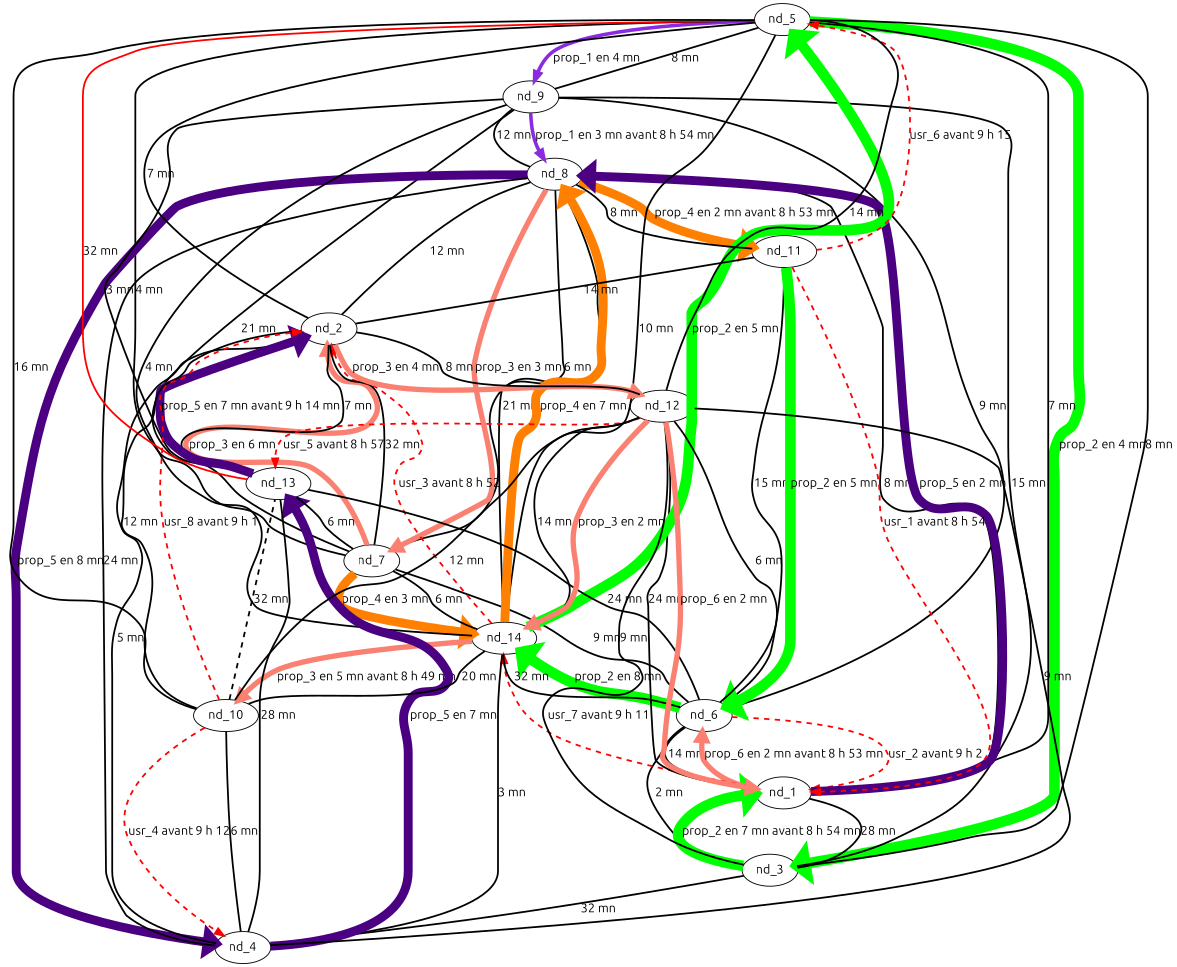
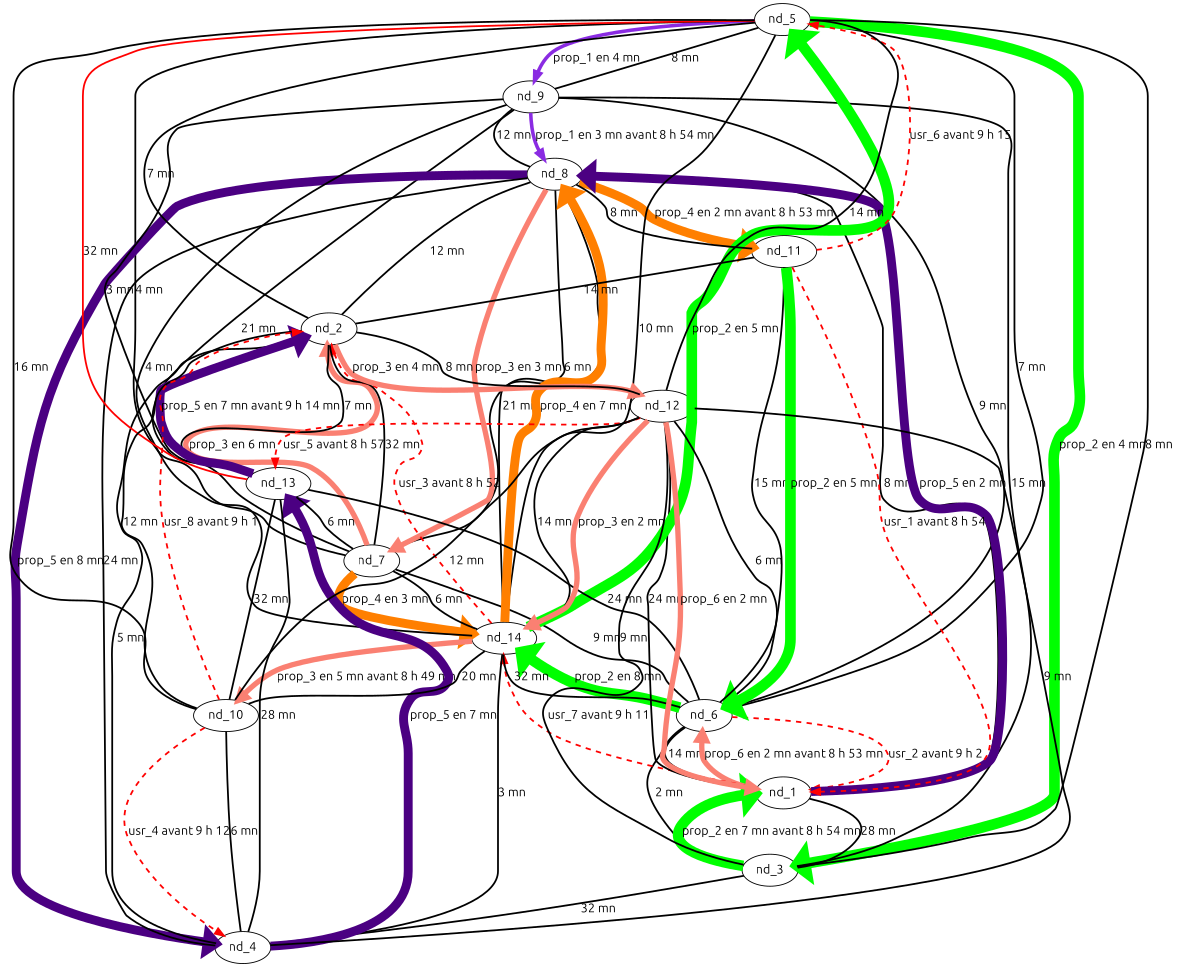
(1048, 408) -> (1021, 384)
(250, 610) -> (250, 610)
